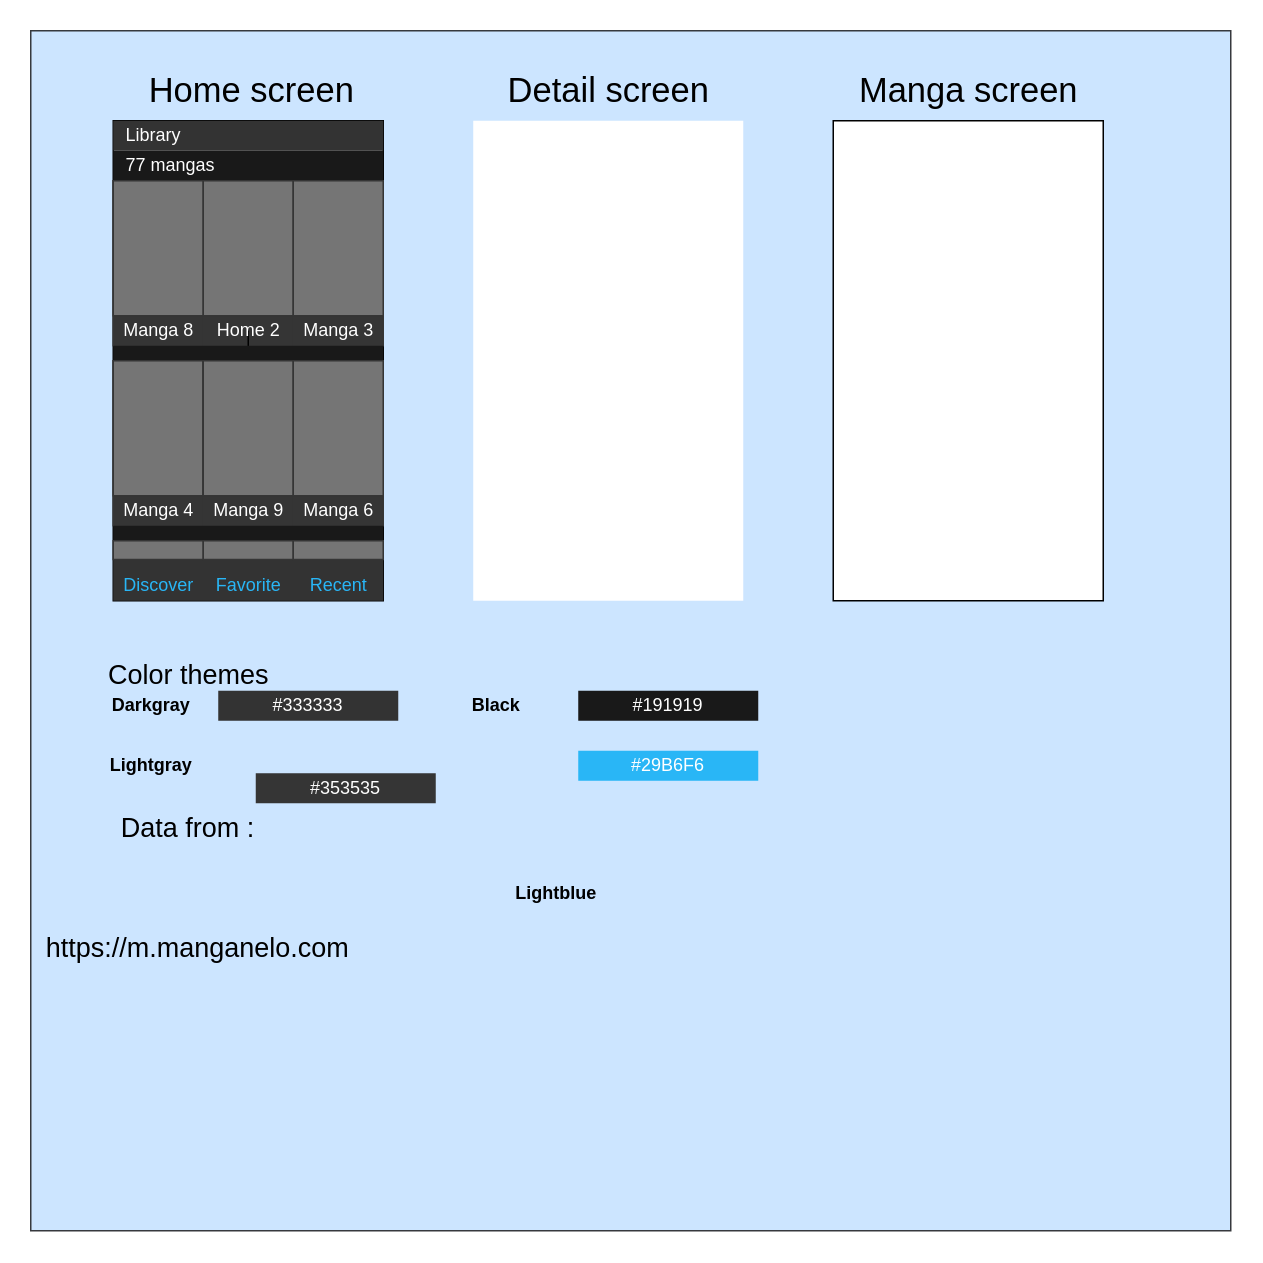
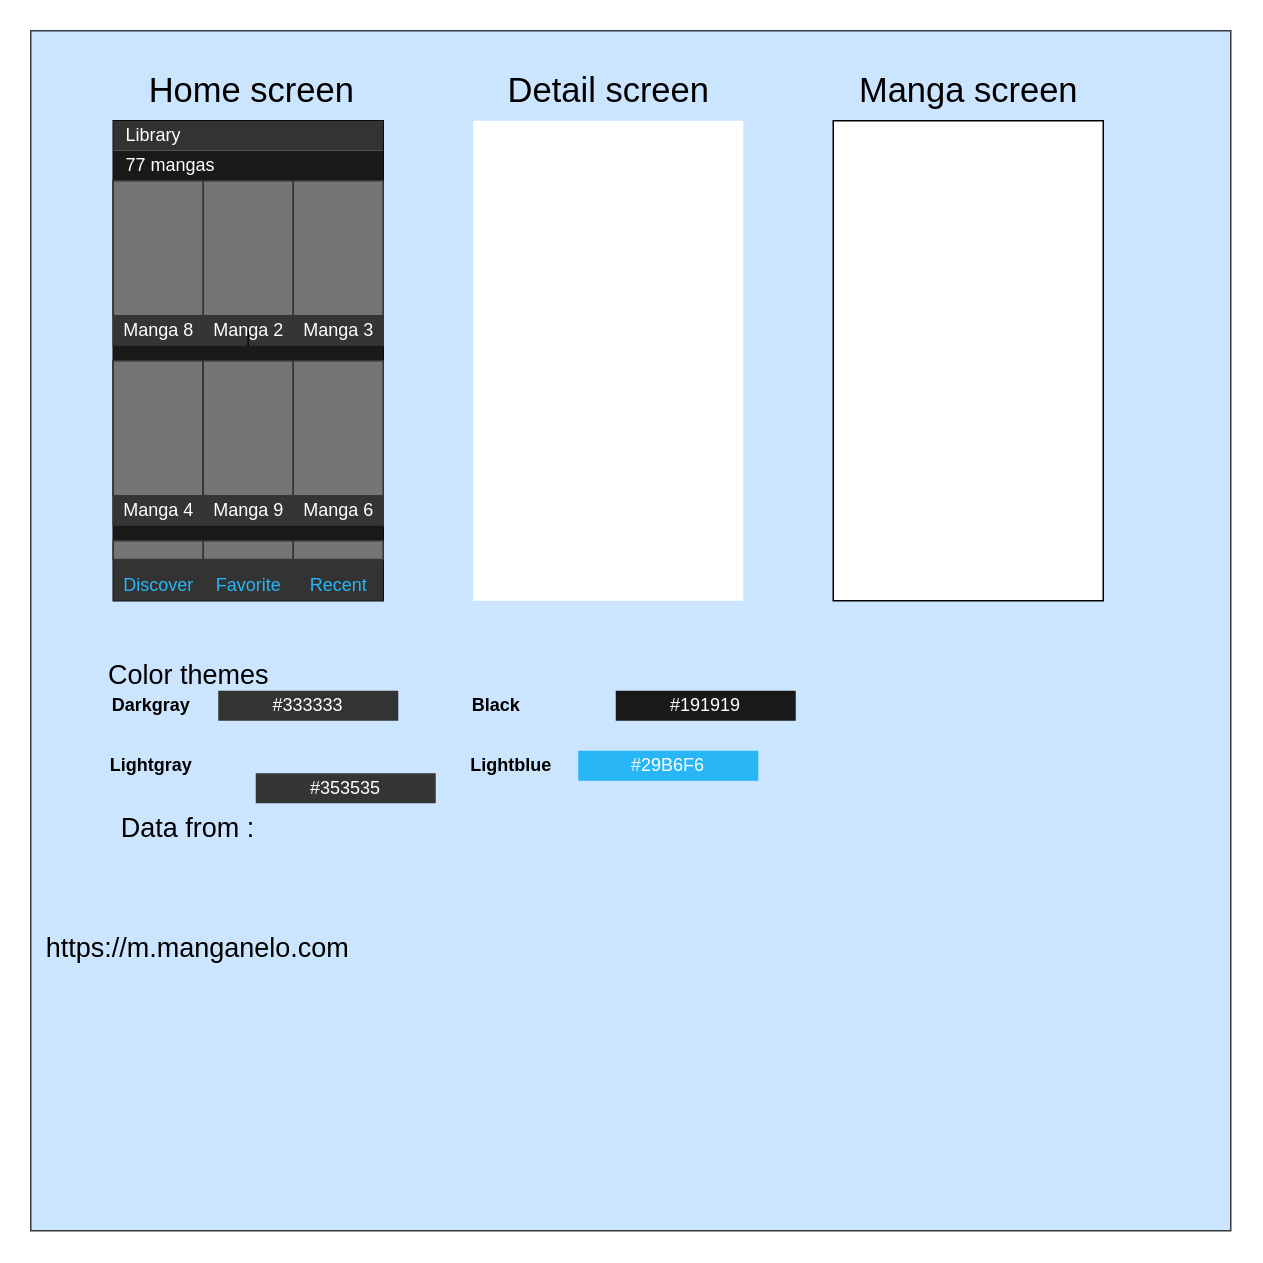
(249, 331) -> (249, 331)
(668, 706) -> (706, 706)
(556, 893) -> (511, 766)
